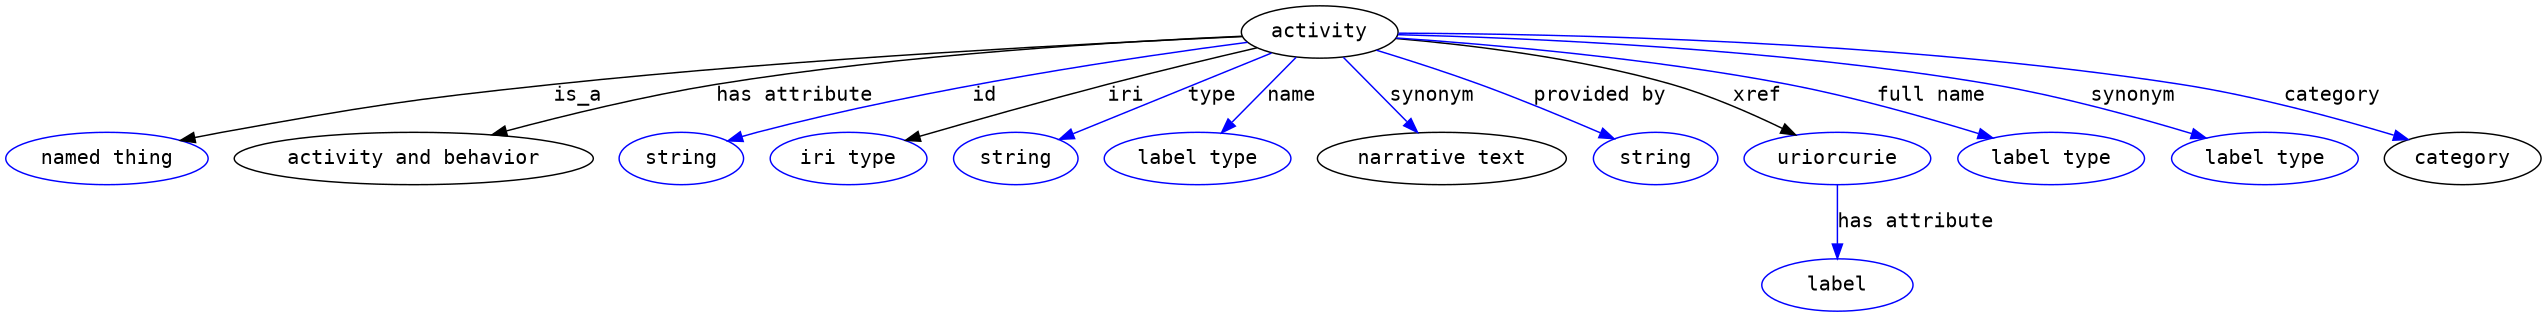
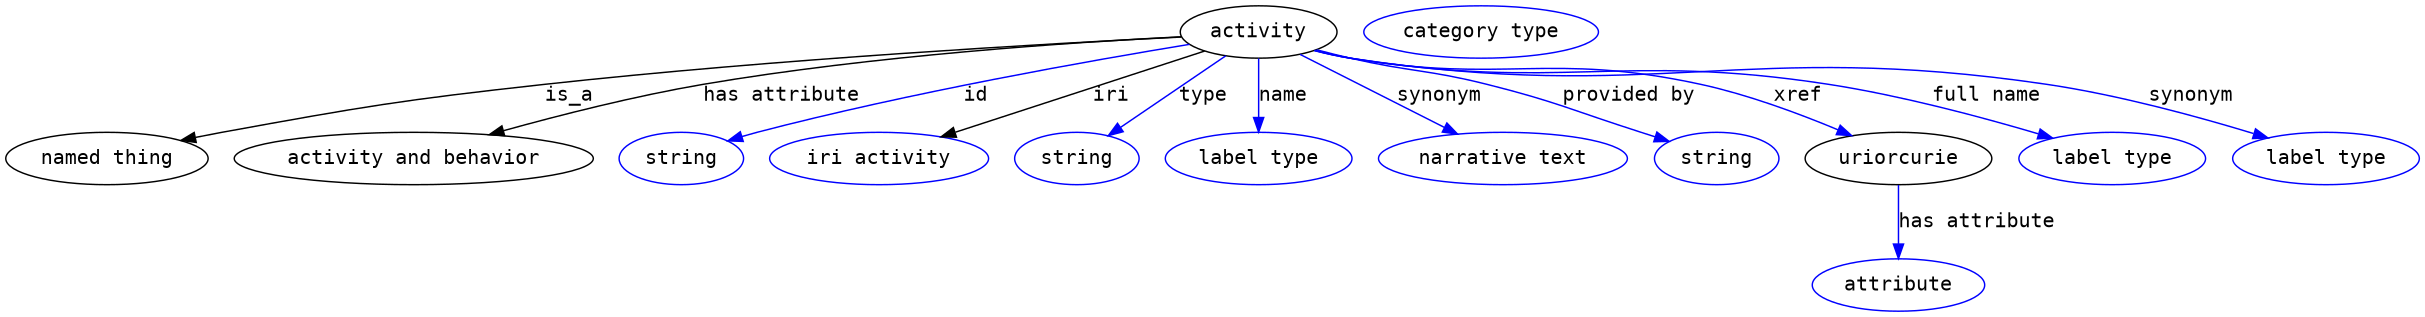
none -> (1481, 32)
(1593, 66) -> (1686, 82)
(107, 159) -> (107, 159)
(849, 159) -> (879, 159)
(1442, 159) -> (1503, 159)
(1837, 159) -> (1898, 159)
(2463, 159) -> none
(1837, 285) -> (1898, 285)
